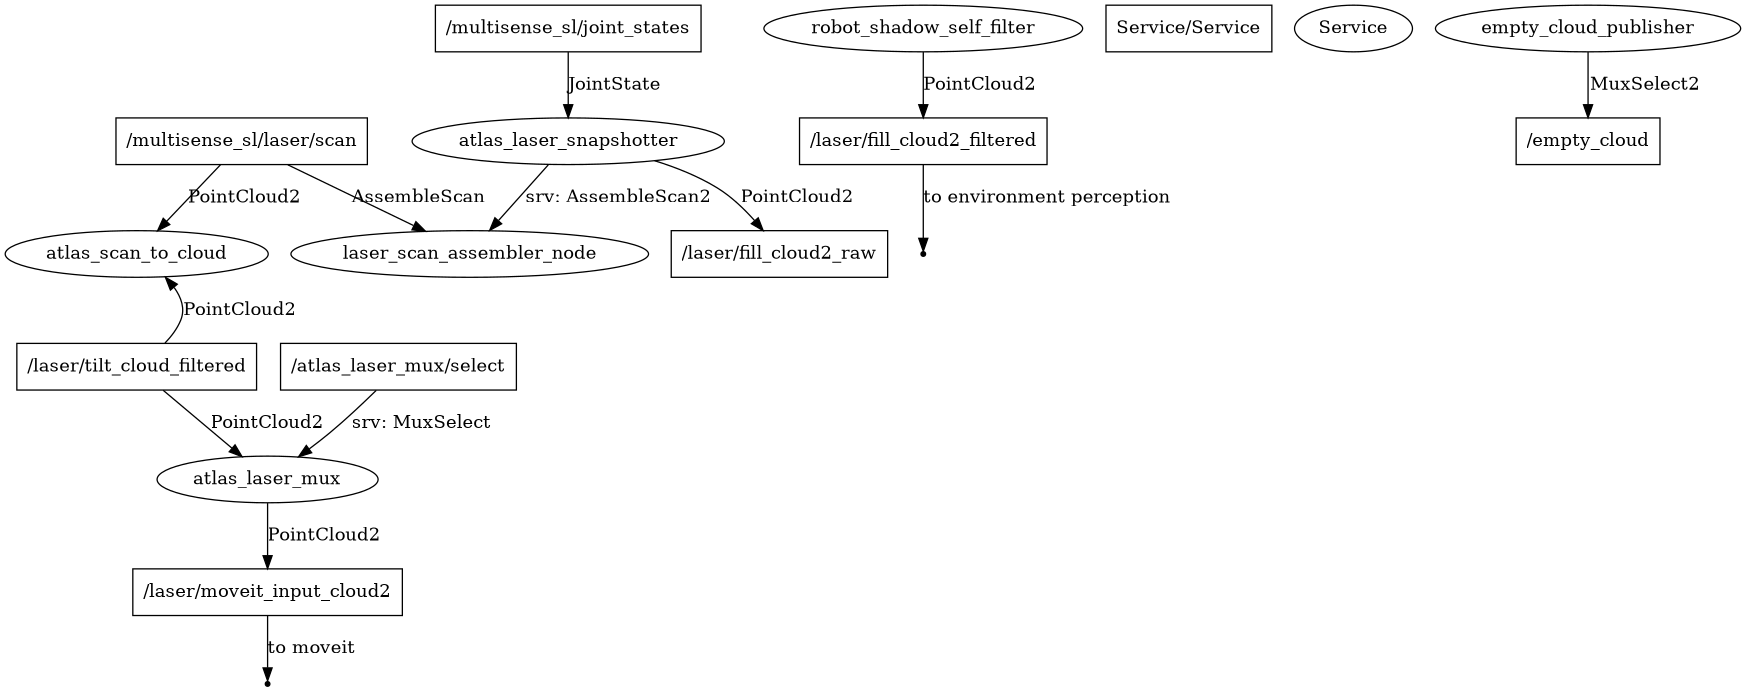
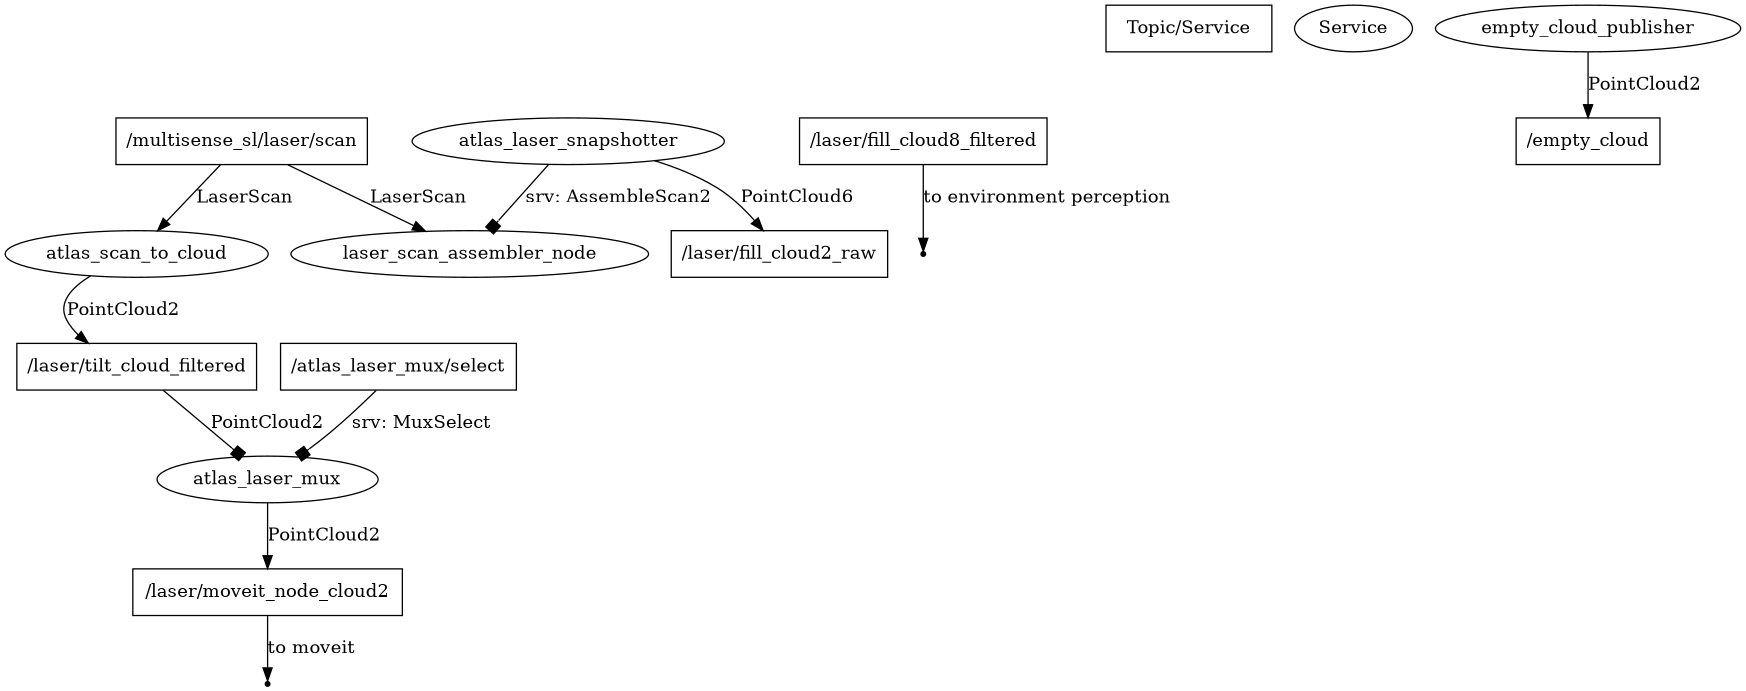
(568, 29) -> none
(923, 29) -> none
(1189, 29) -> (1189, 29)
(1645, 85) -> (1645, 85)
(923, 141) -> (923, 141)
(523, 193) -> (523, 193)
(245, 198) -> (245, 198)
(419, 198) -> (419, 198)
(798, 198) -> (798, 198)
(182, 317) -> (65, 302)
(198, 419) -> (198, 419)
(344, 421) -> (344, 421)
(268, 592) -> (268, 592)
